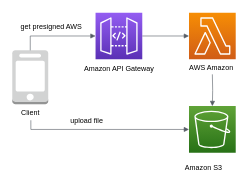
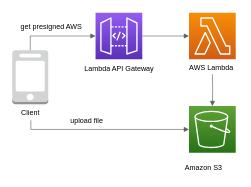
(212, 68) -> (212, 68)
(119, 69) -> (119, 69)
